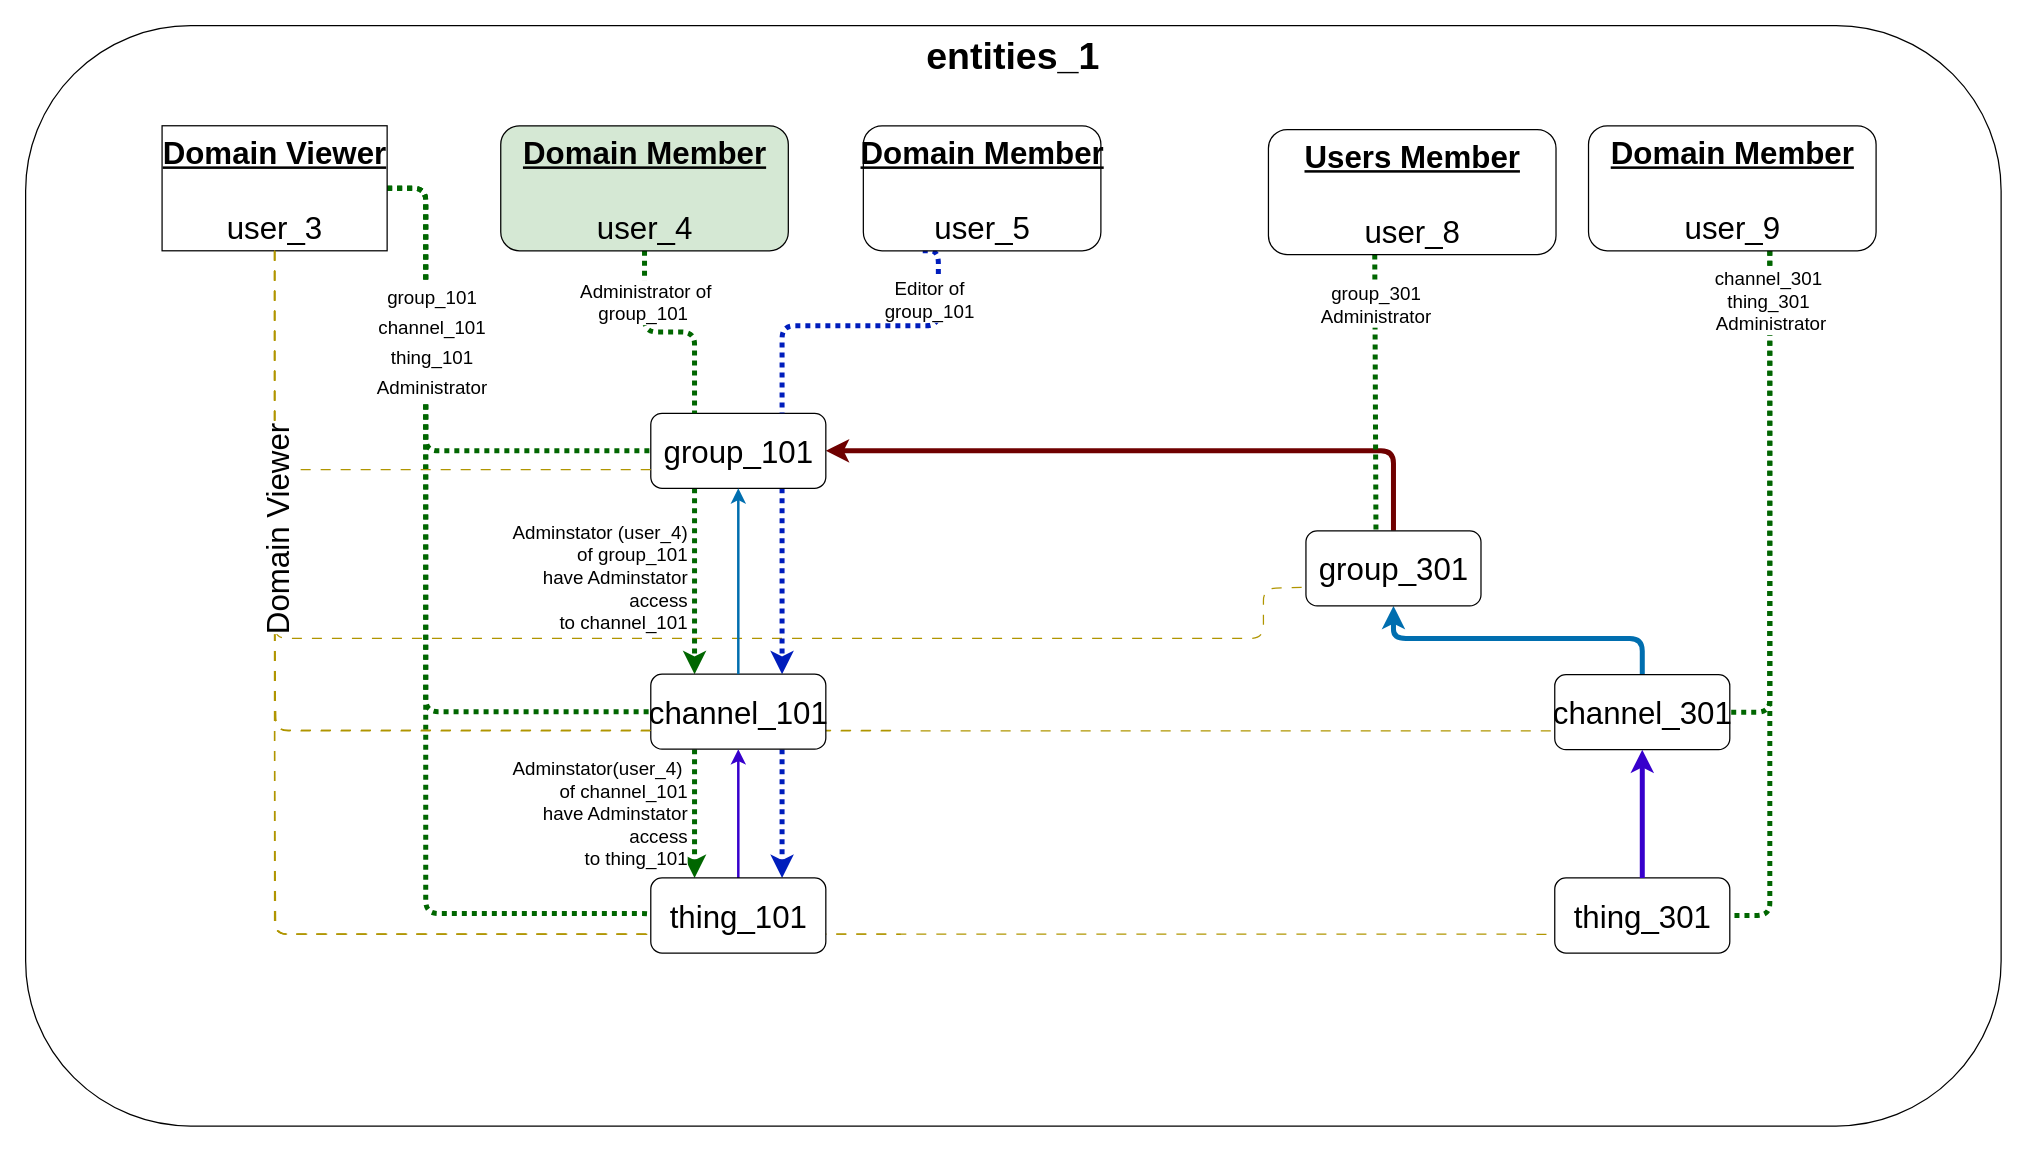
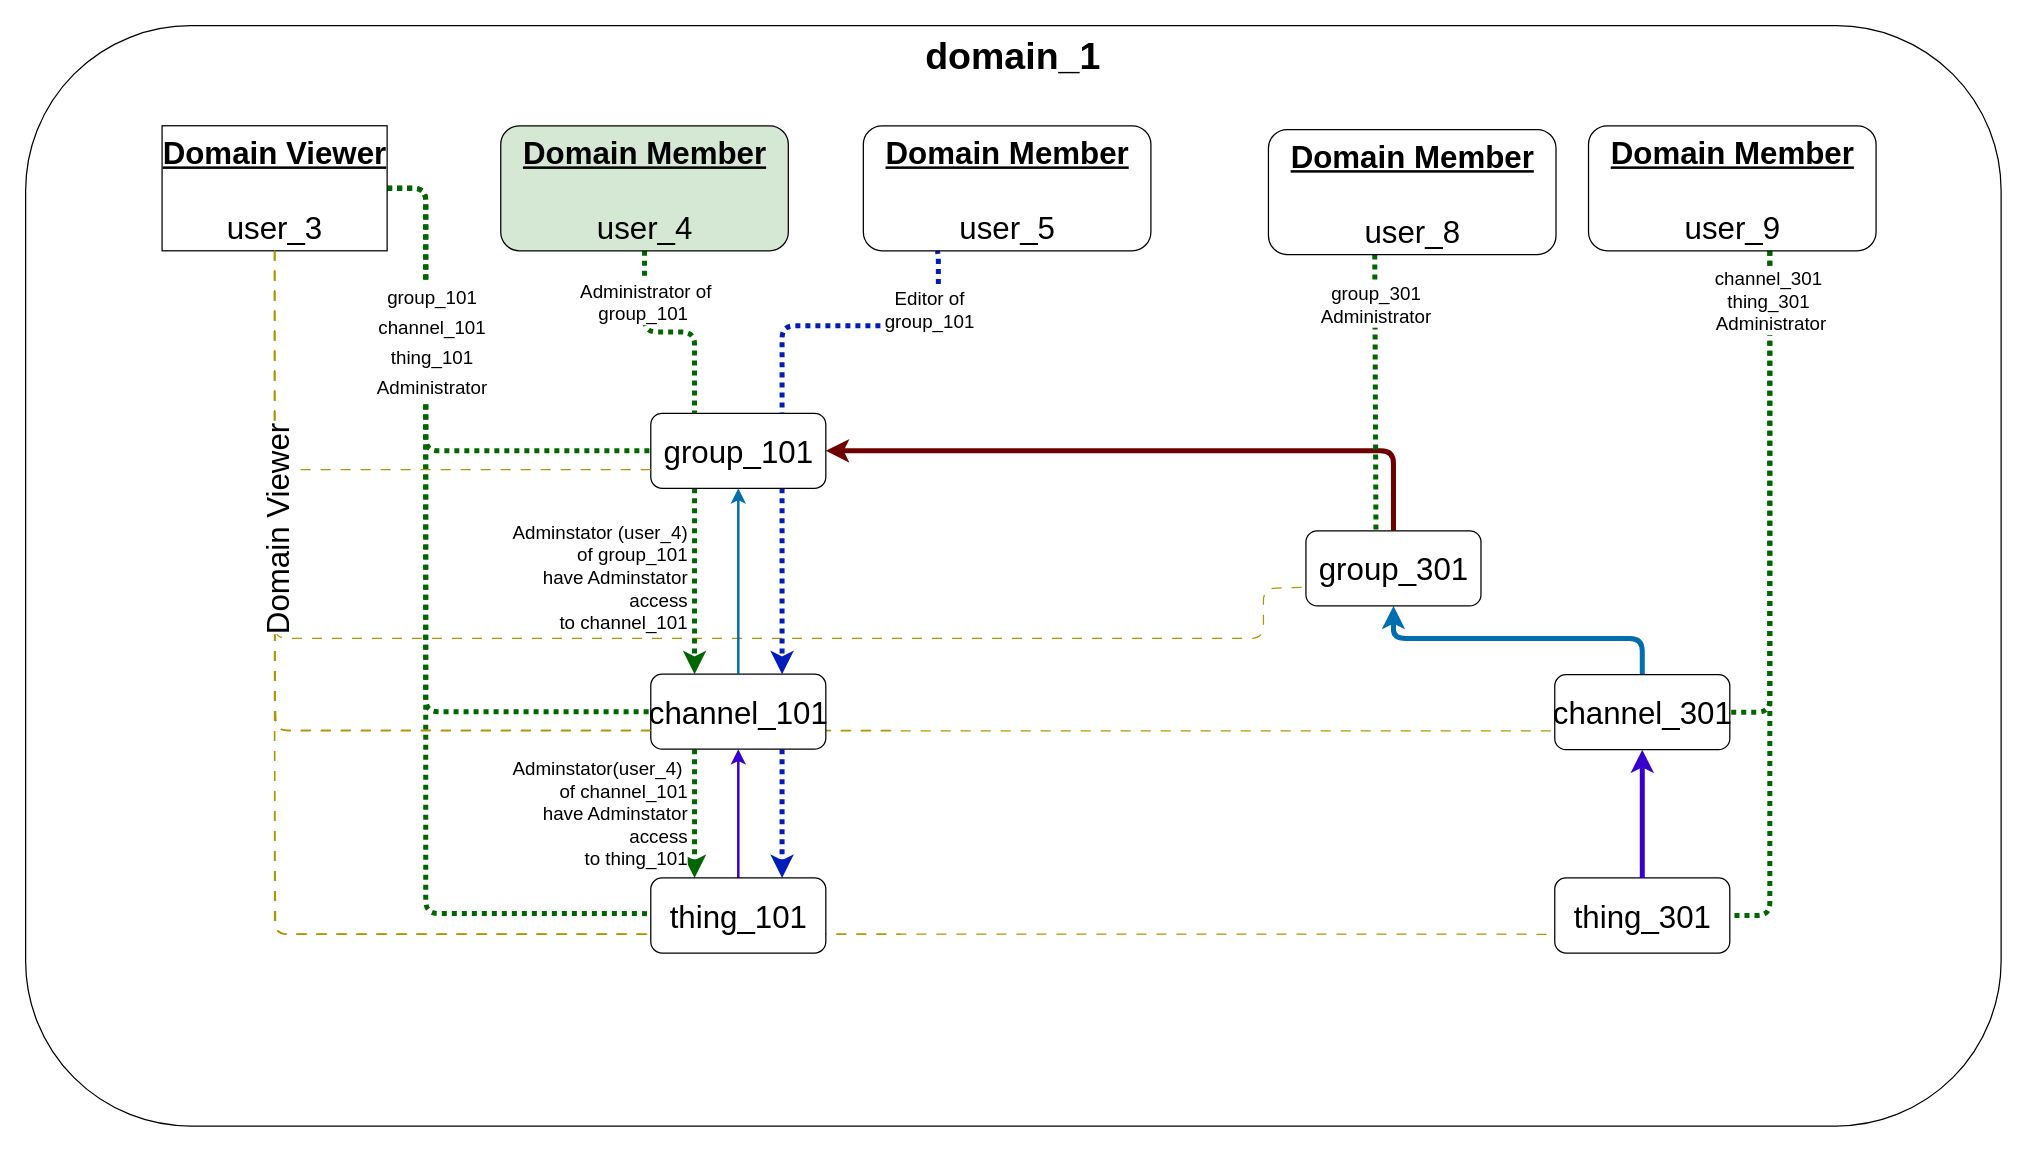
(1013, 43) -> (1013, 43)
(1413, 176) -> (1413, 176)
(982, 188) -> (1007, 188)
